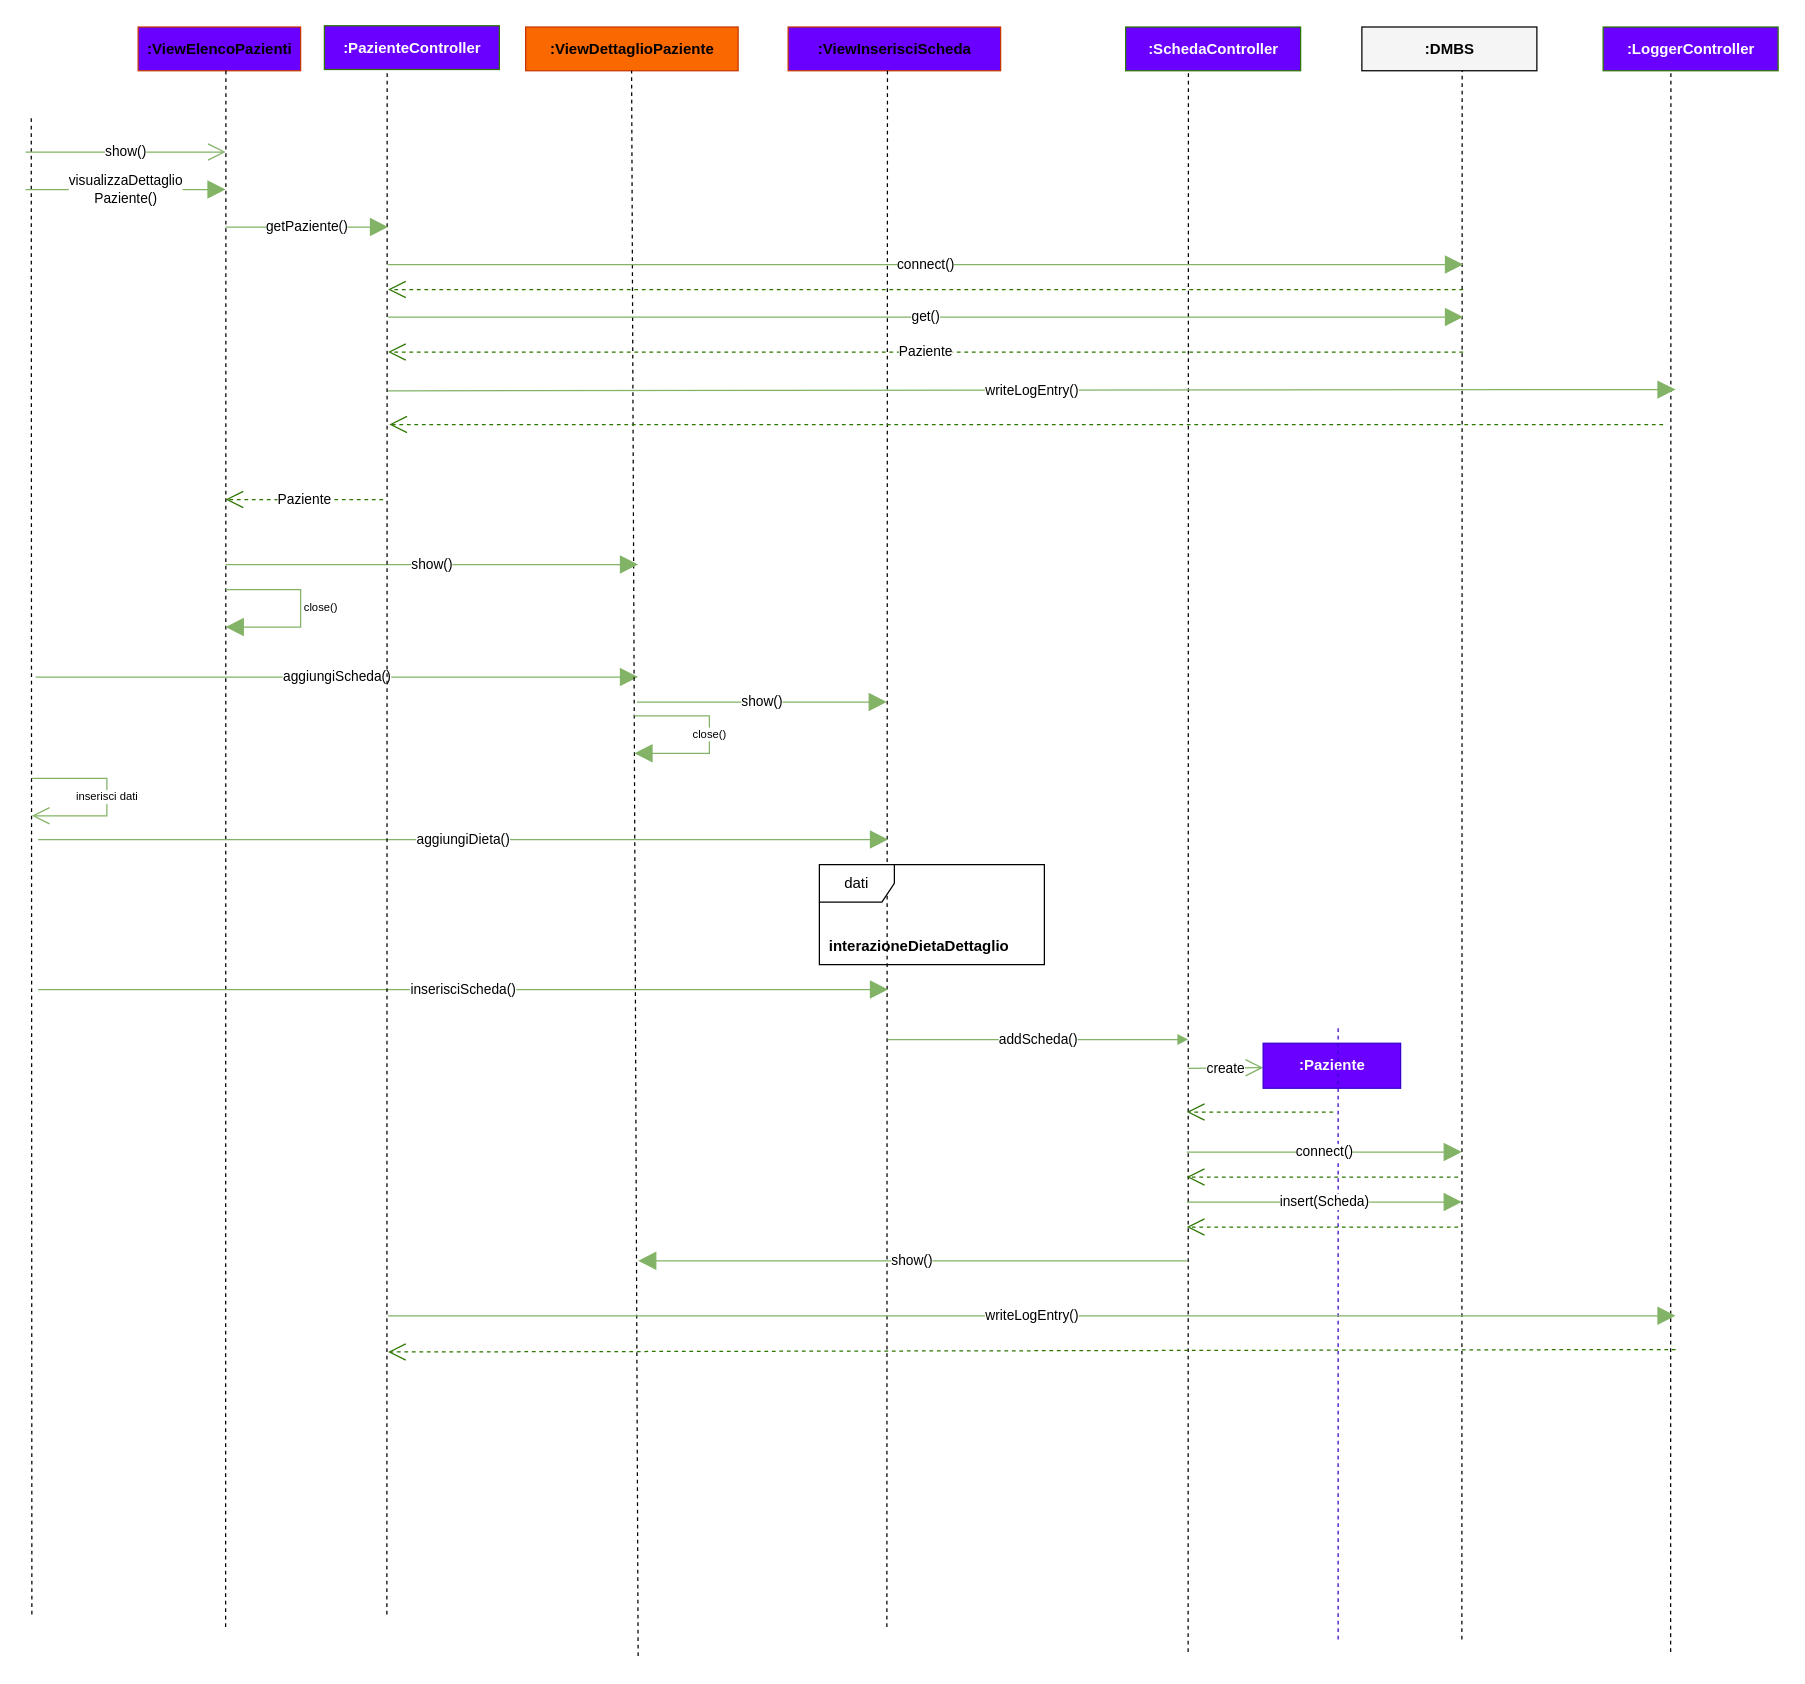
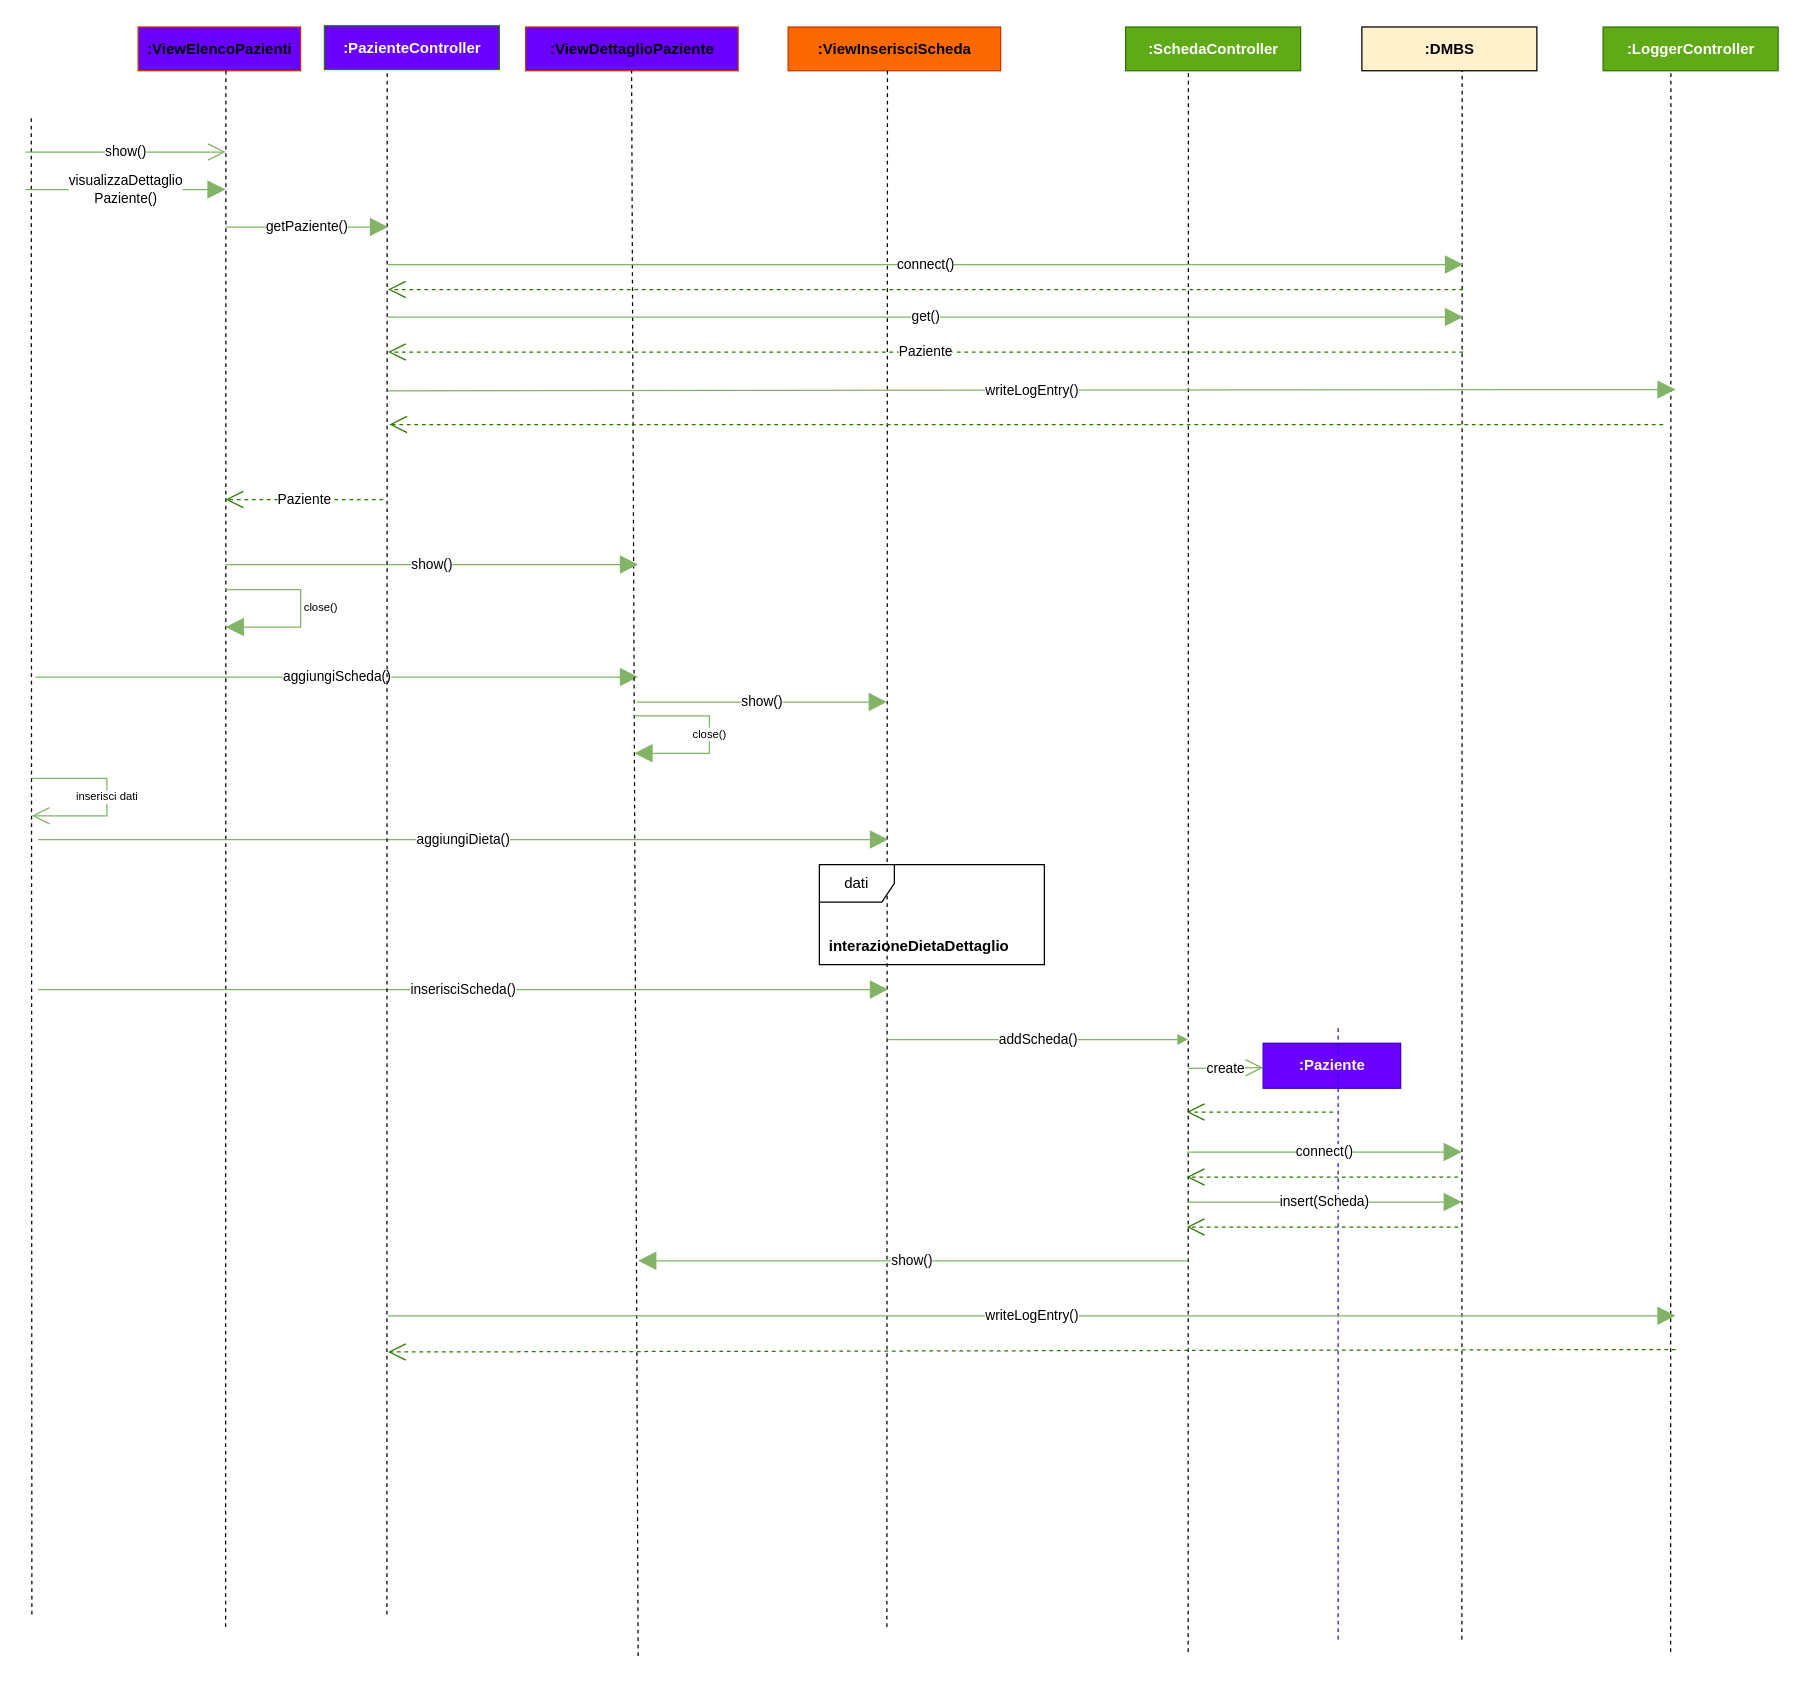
(632, 49) -> (632, 49)
(894, 49) -> (894, 49)
(1213, 49) -> (1213, 49)
(1449, 49) -> (1449, 49)
(1691, 49) -> (1691, 49)
